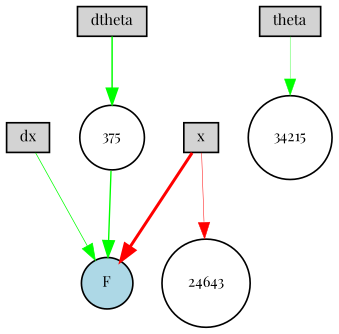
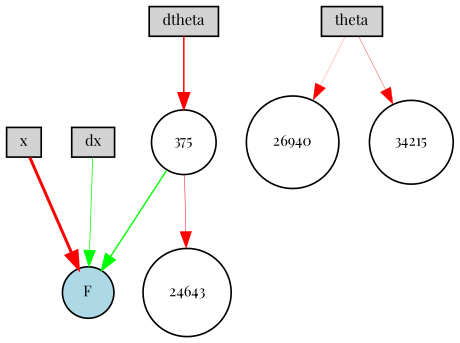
(290, 57) -> (372, 63)
(112, 62) -> (184, 64)
none -> (293, 142)
(203, 187) -> (185, 203)
